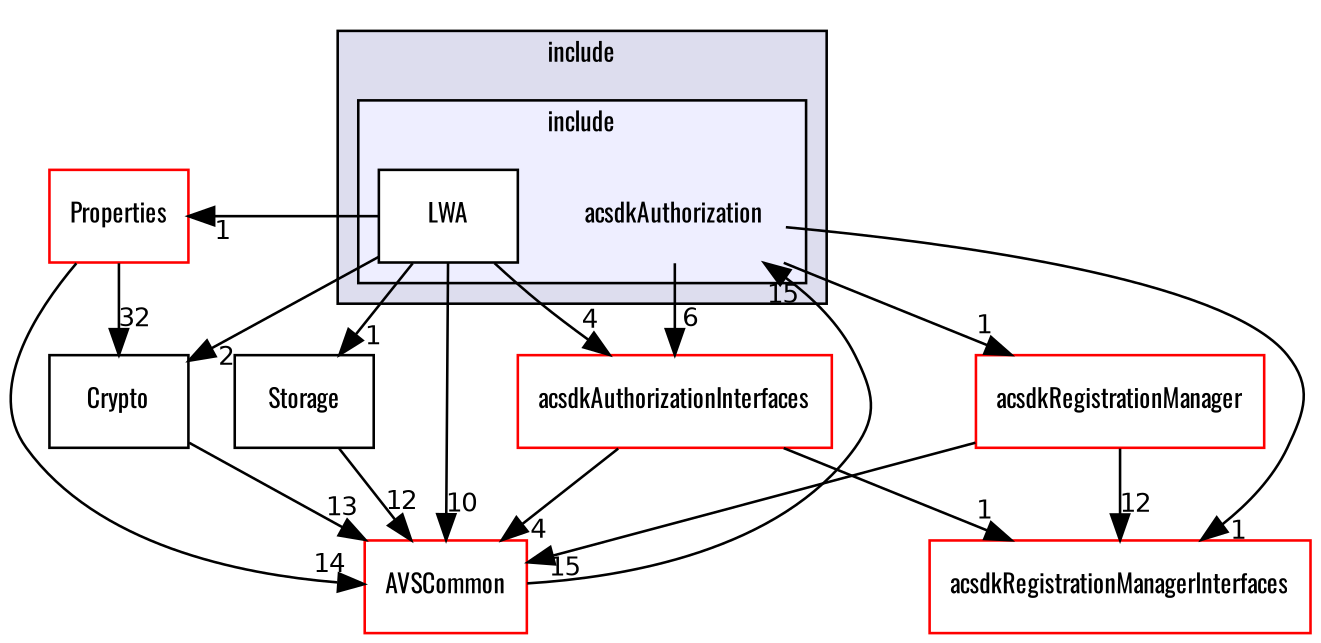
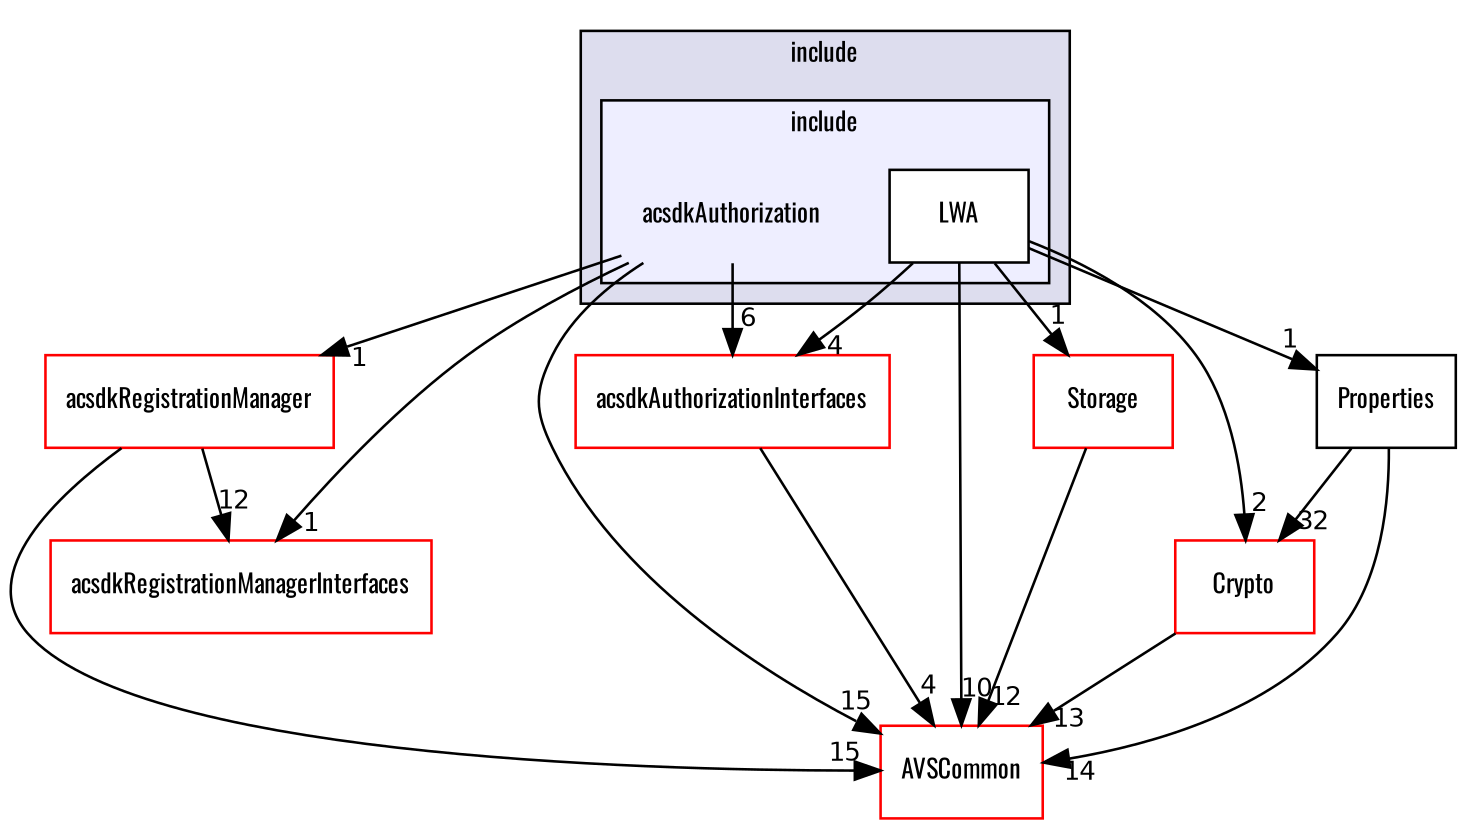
(119, 216) -> (1386, 401)
(119, 401) -> (1245, 587)
(304, 401) -> (1103, 401)
(886, 489) -> none
(786, 512) -> (603, 526)
